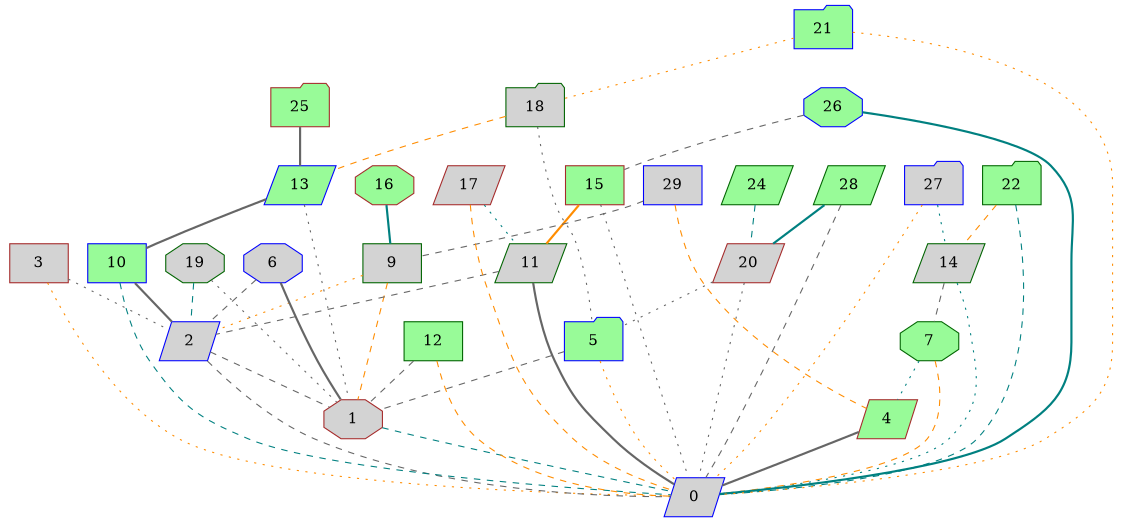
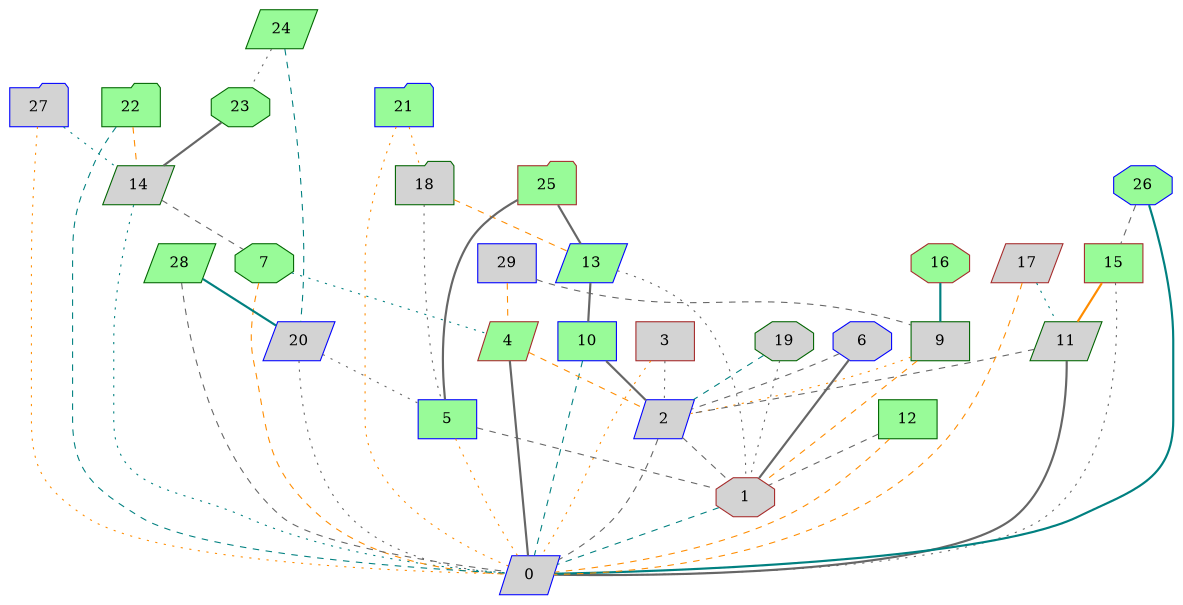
none -> (240, 107)
(749, 263) -> (299, 341)
none -> (451, 287)
(594, 341) -> (447, 419)
none -> (586, 380)
